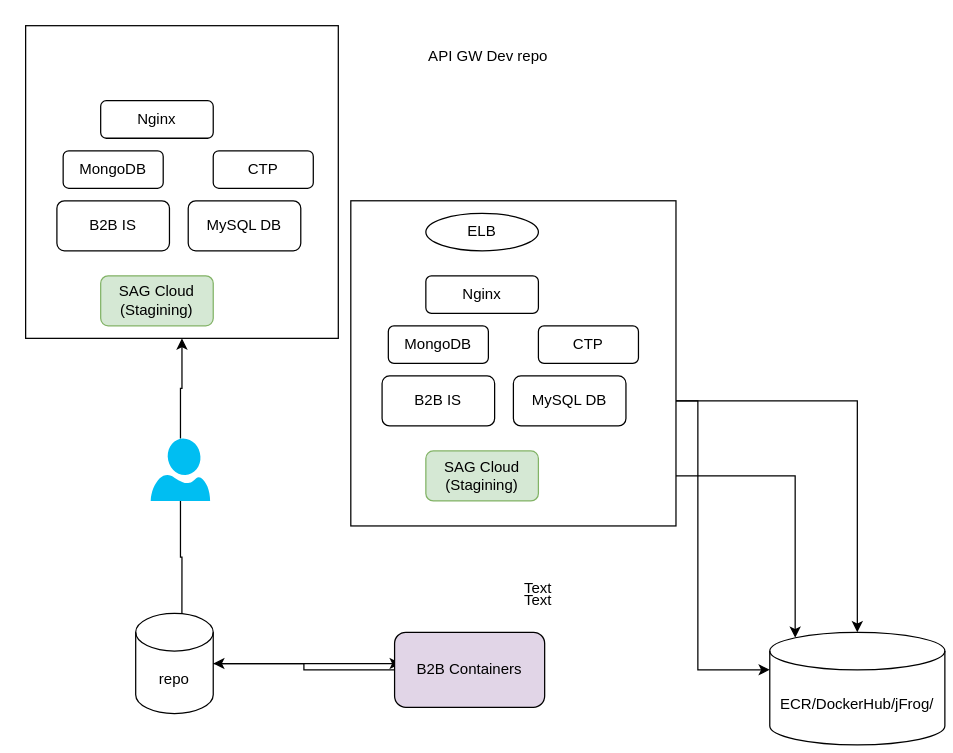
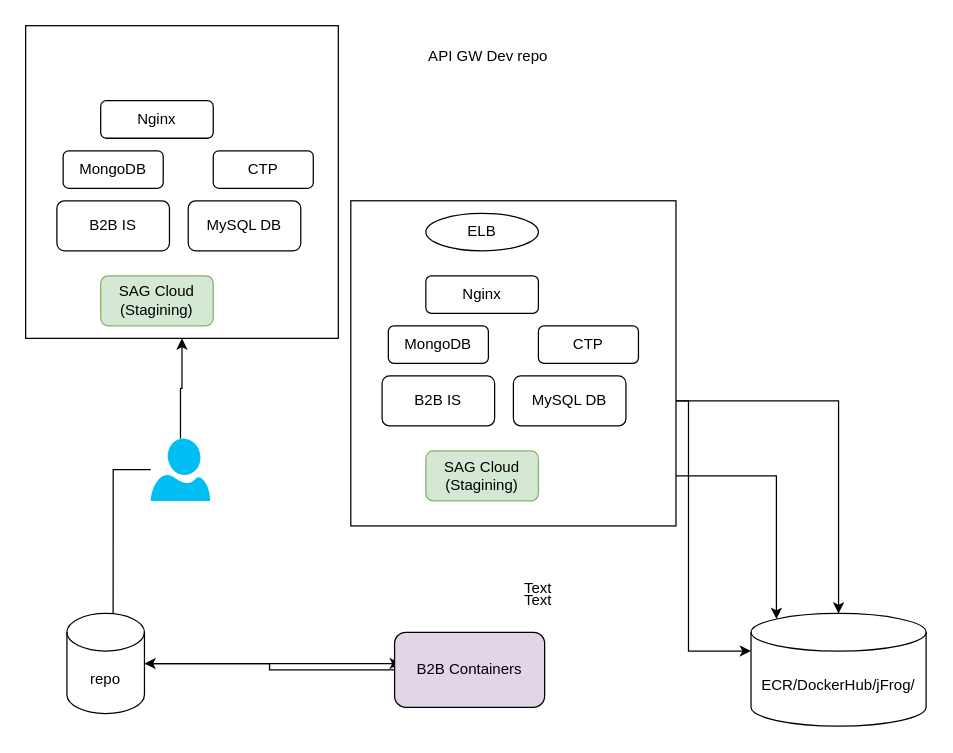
(174, 663) -> (106, 663)
(857, 688) -> (838, 669)
